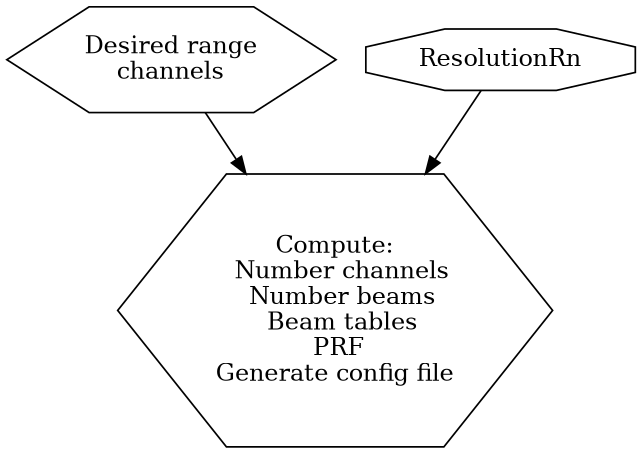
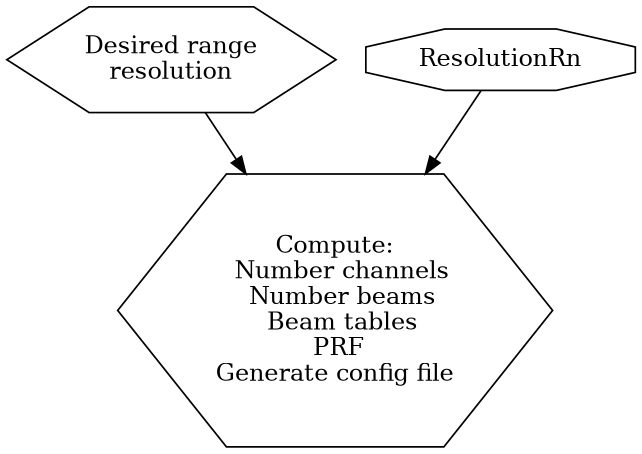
(171, 60) -> (171, 60)
